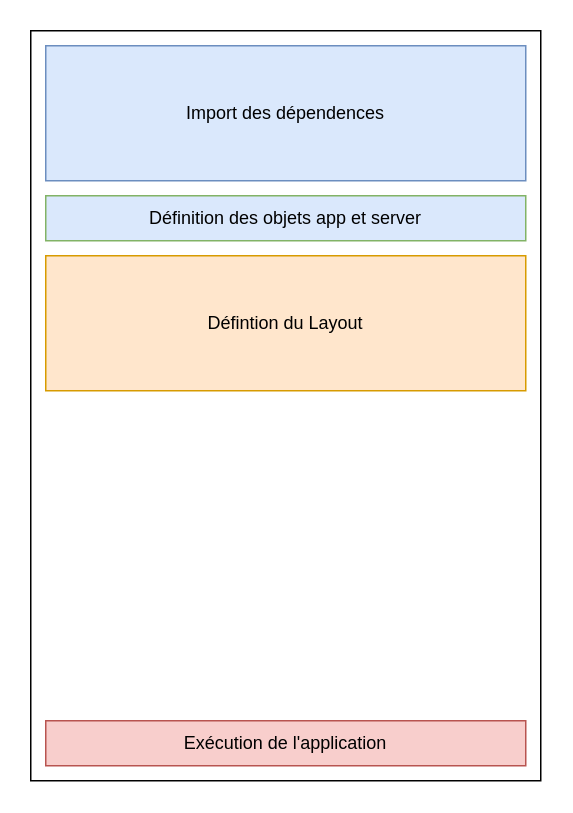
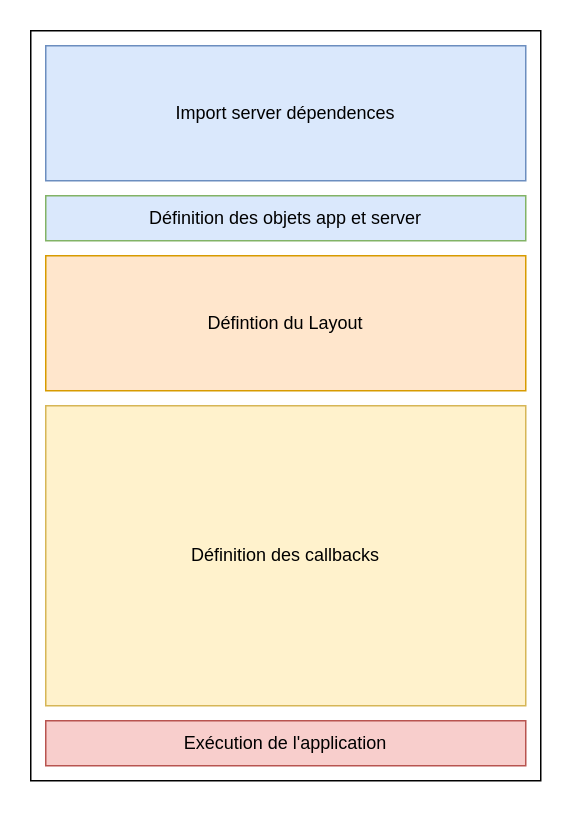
(286, 113) -> (286, 113)
none -> (286, 556)
